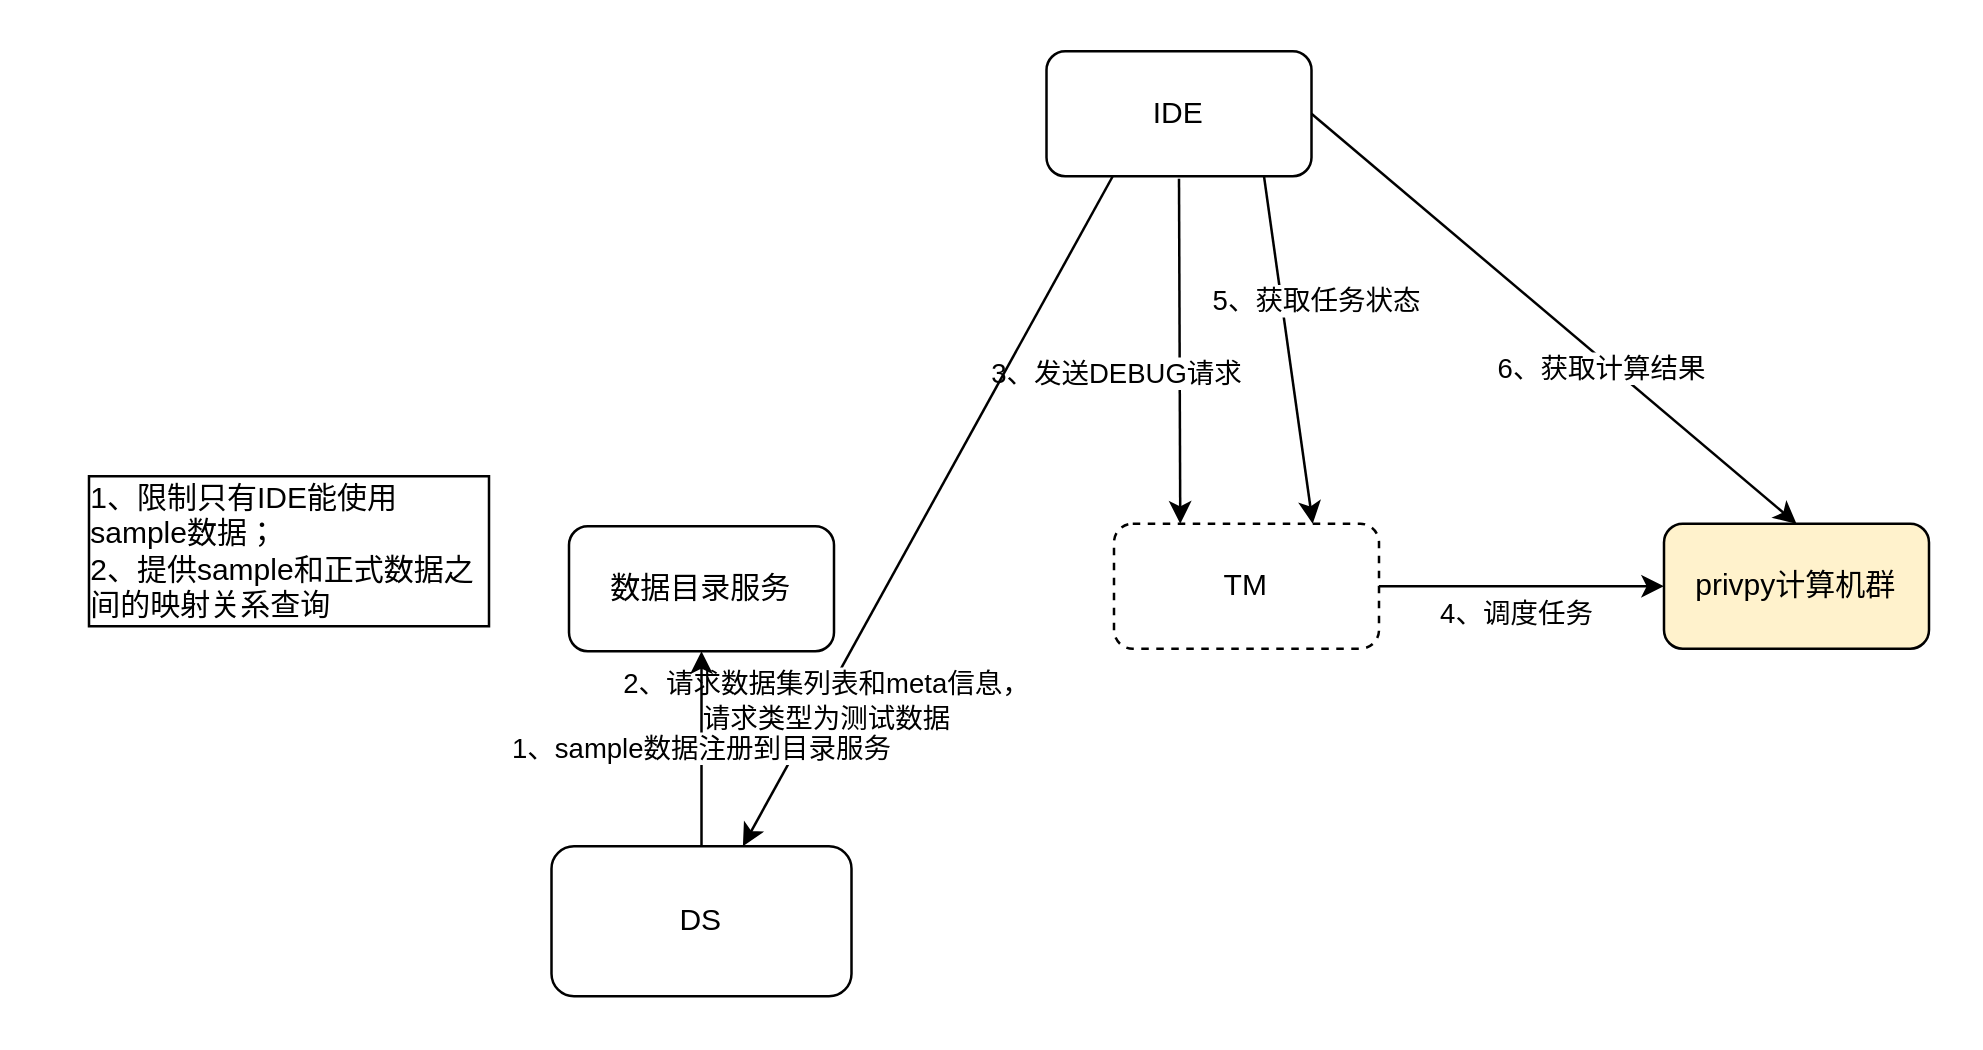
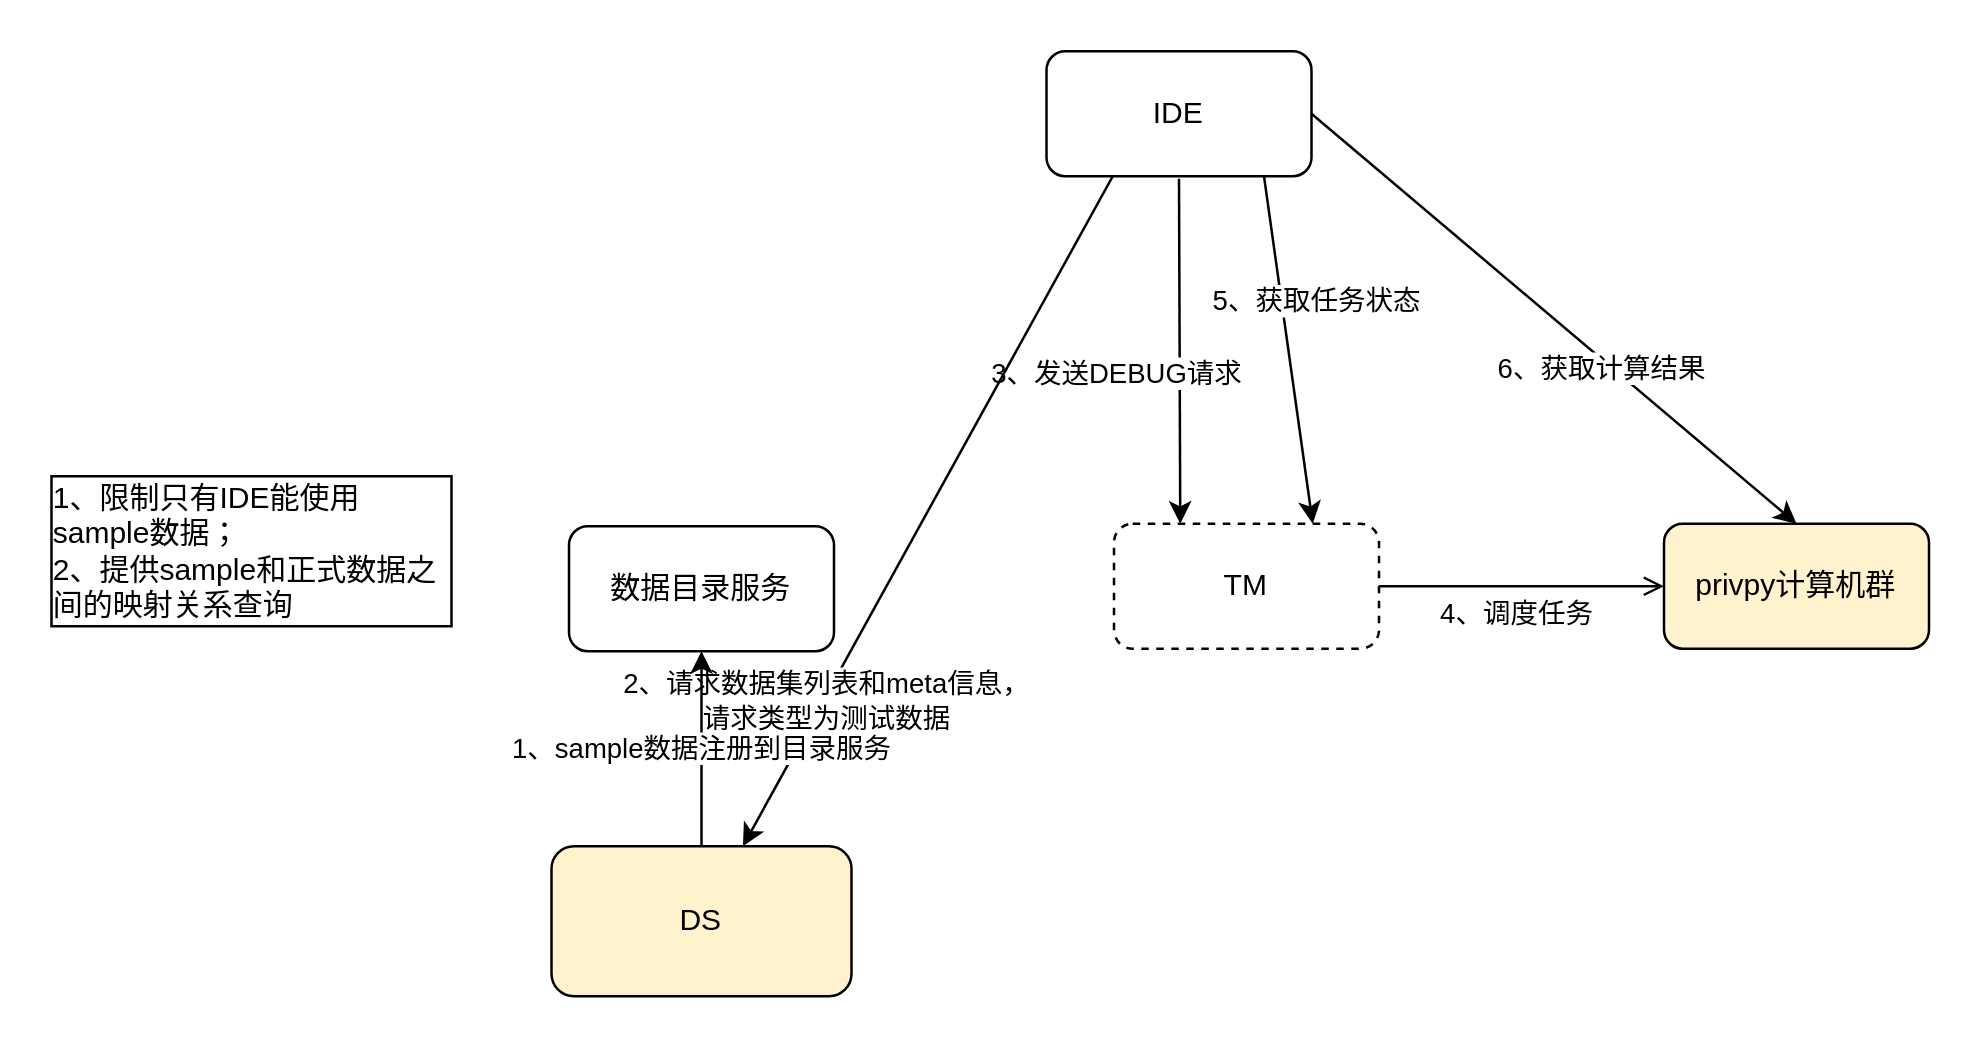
(289, 551) -> (251, 551)
(1646, 586) -> (1650, 586)
(701, 921) -> (701, 921)
